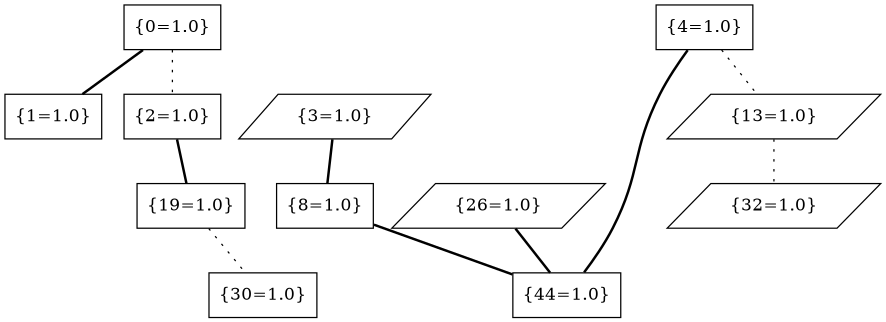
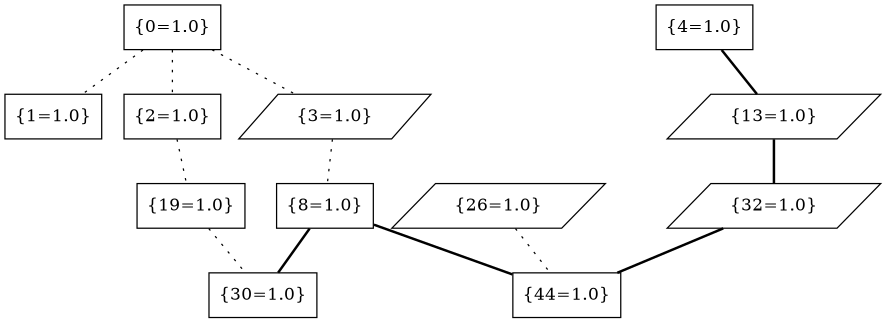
(113, 72) -> (113, 72)
none -> (254, 72)
(739, 72) -> (739, 72)
(182, 161) -> (182, 161)
(330, 161) -> (330, 161)
(774, 161) -> (774, 161)
(636, 162) -> (670, 251)
none -> (294, 251)
(533, 251) -> (533, 251)
